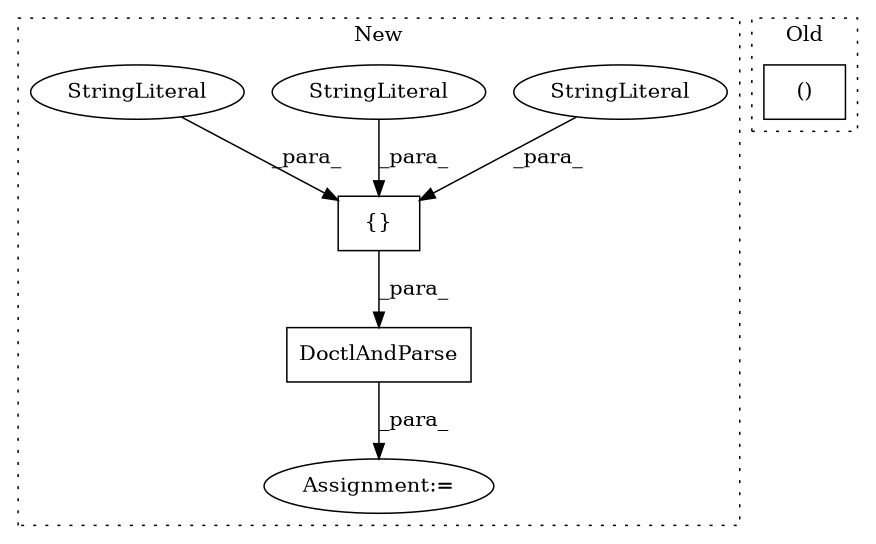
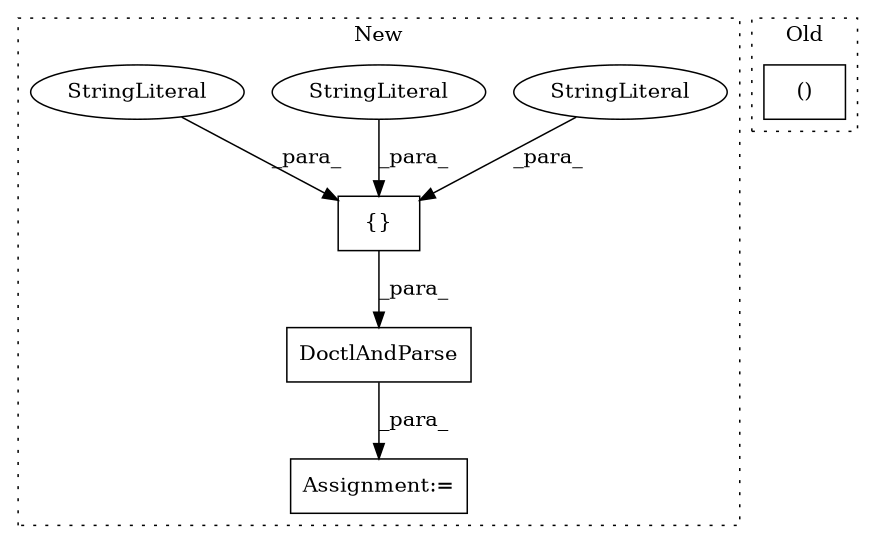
(379, 486) -> (379, 486)
